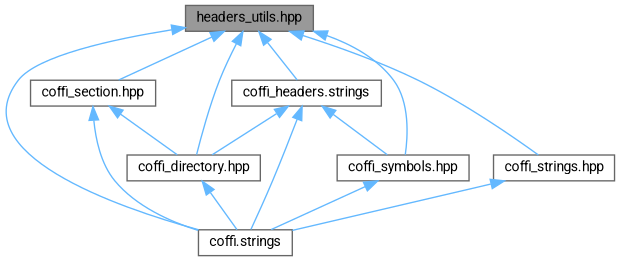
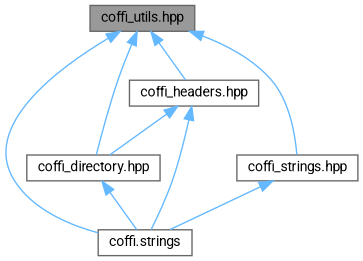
(249, 18) -> (142, 18)
(93, 93) -> none
(307, 93) -> (194, 93)
(403, 168) -> none
